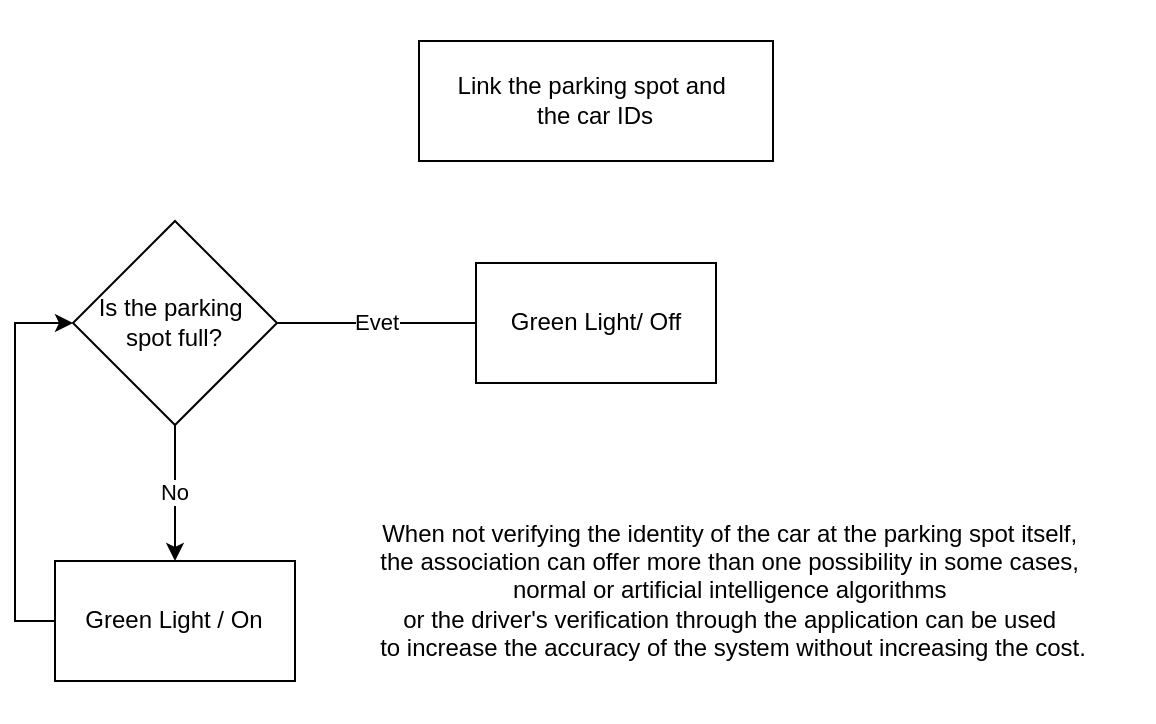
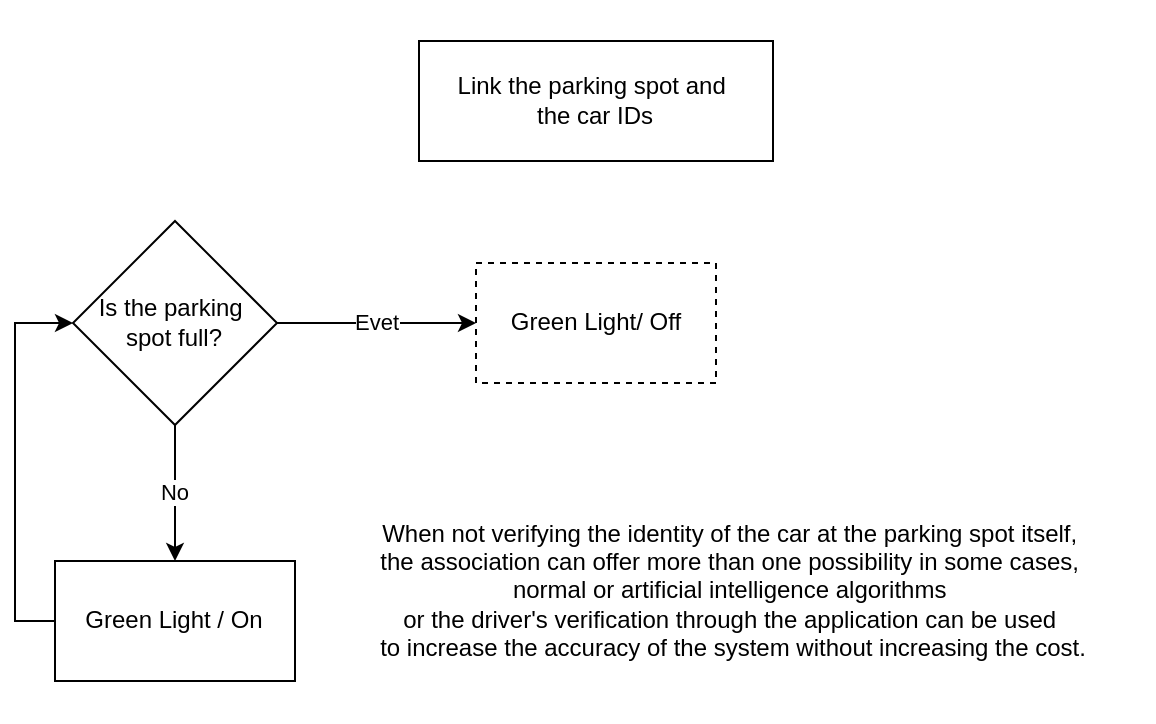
(467, 323) -> (461, 323)
(596, 323) -> (596, 323)
